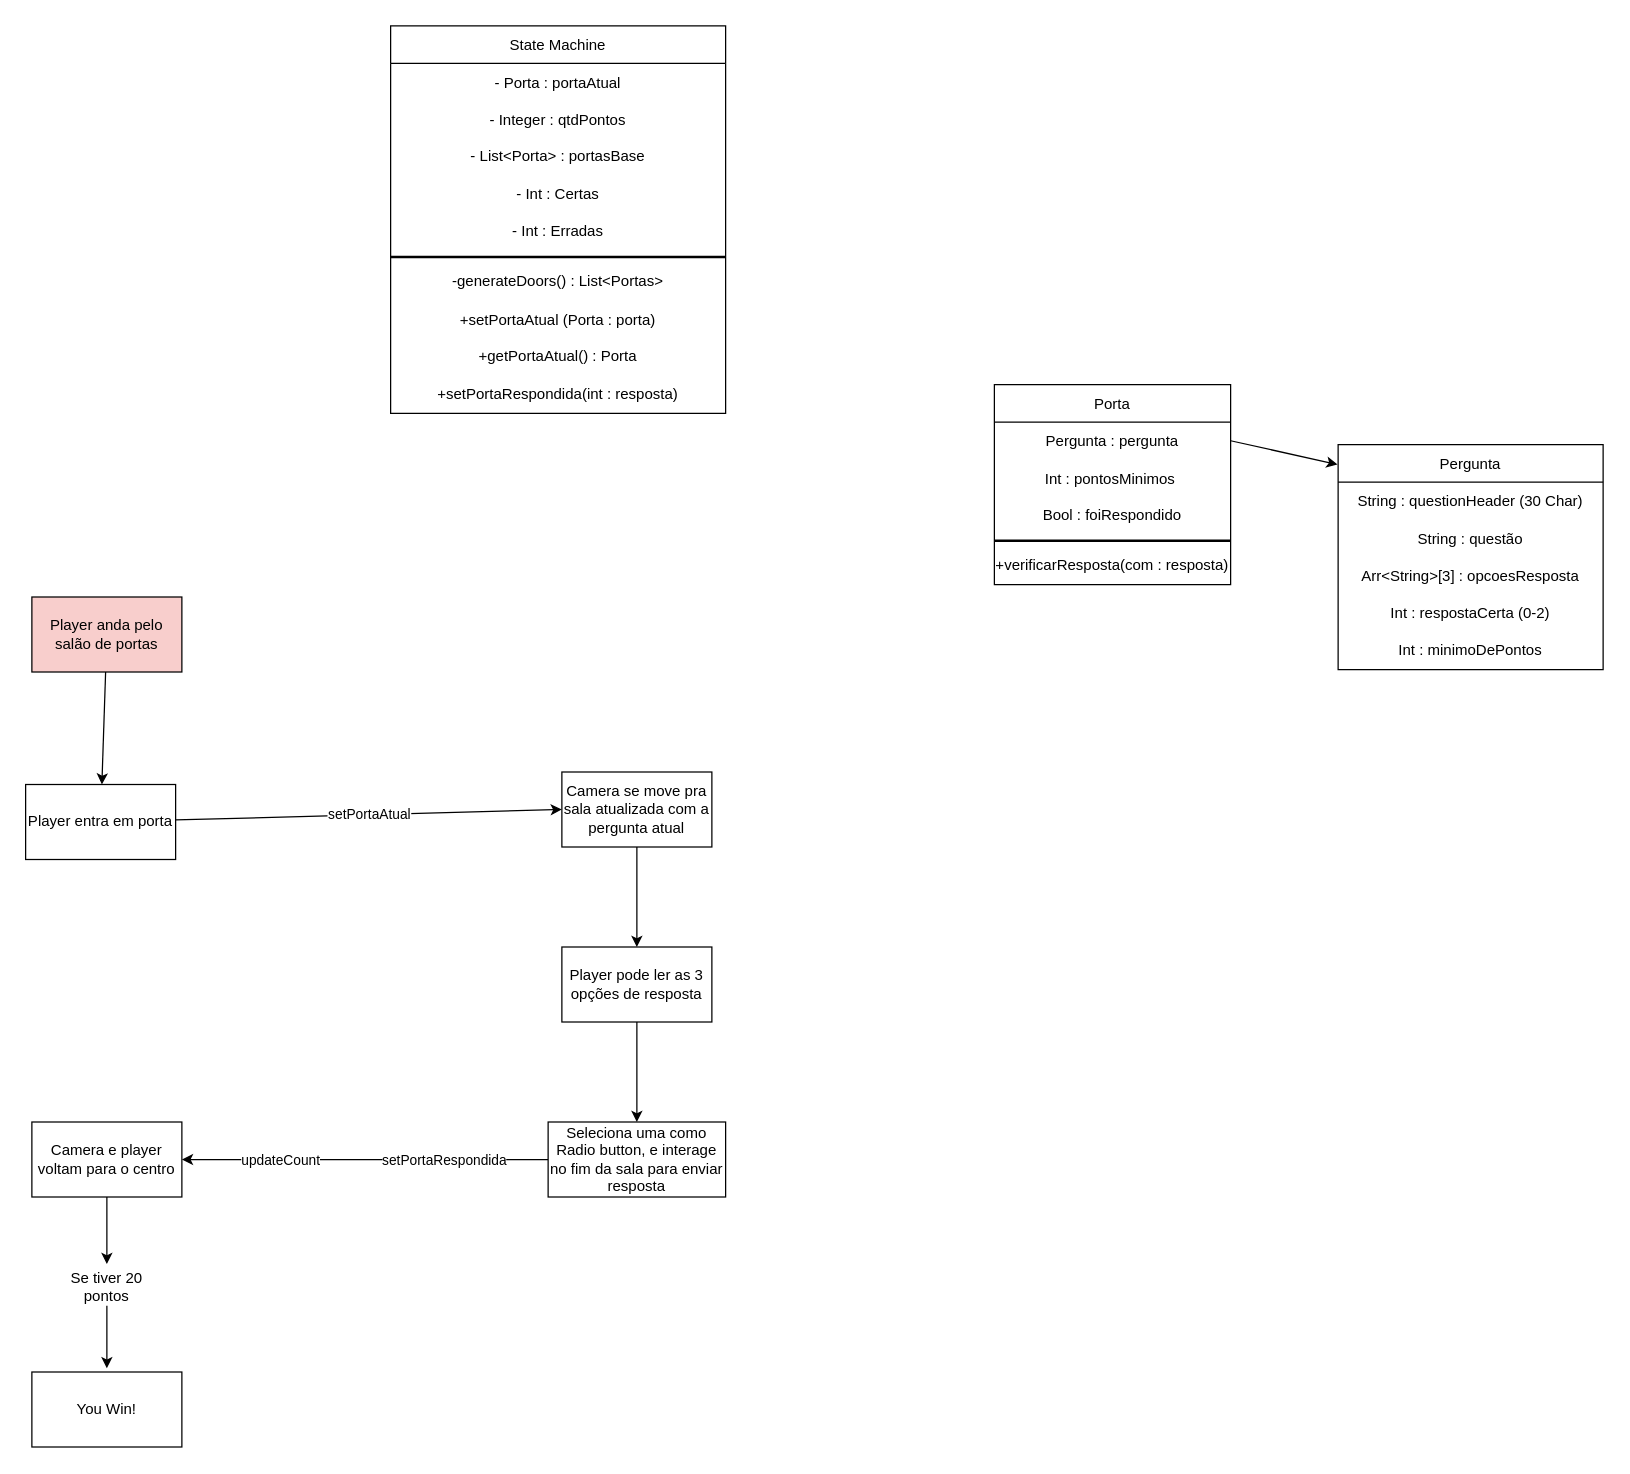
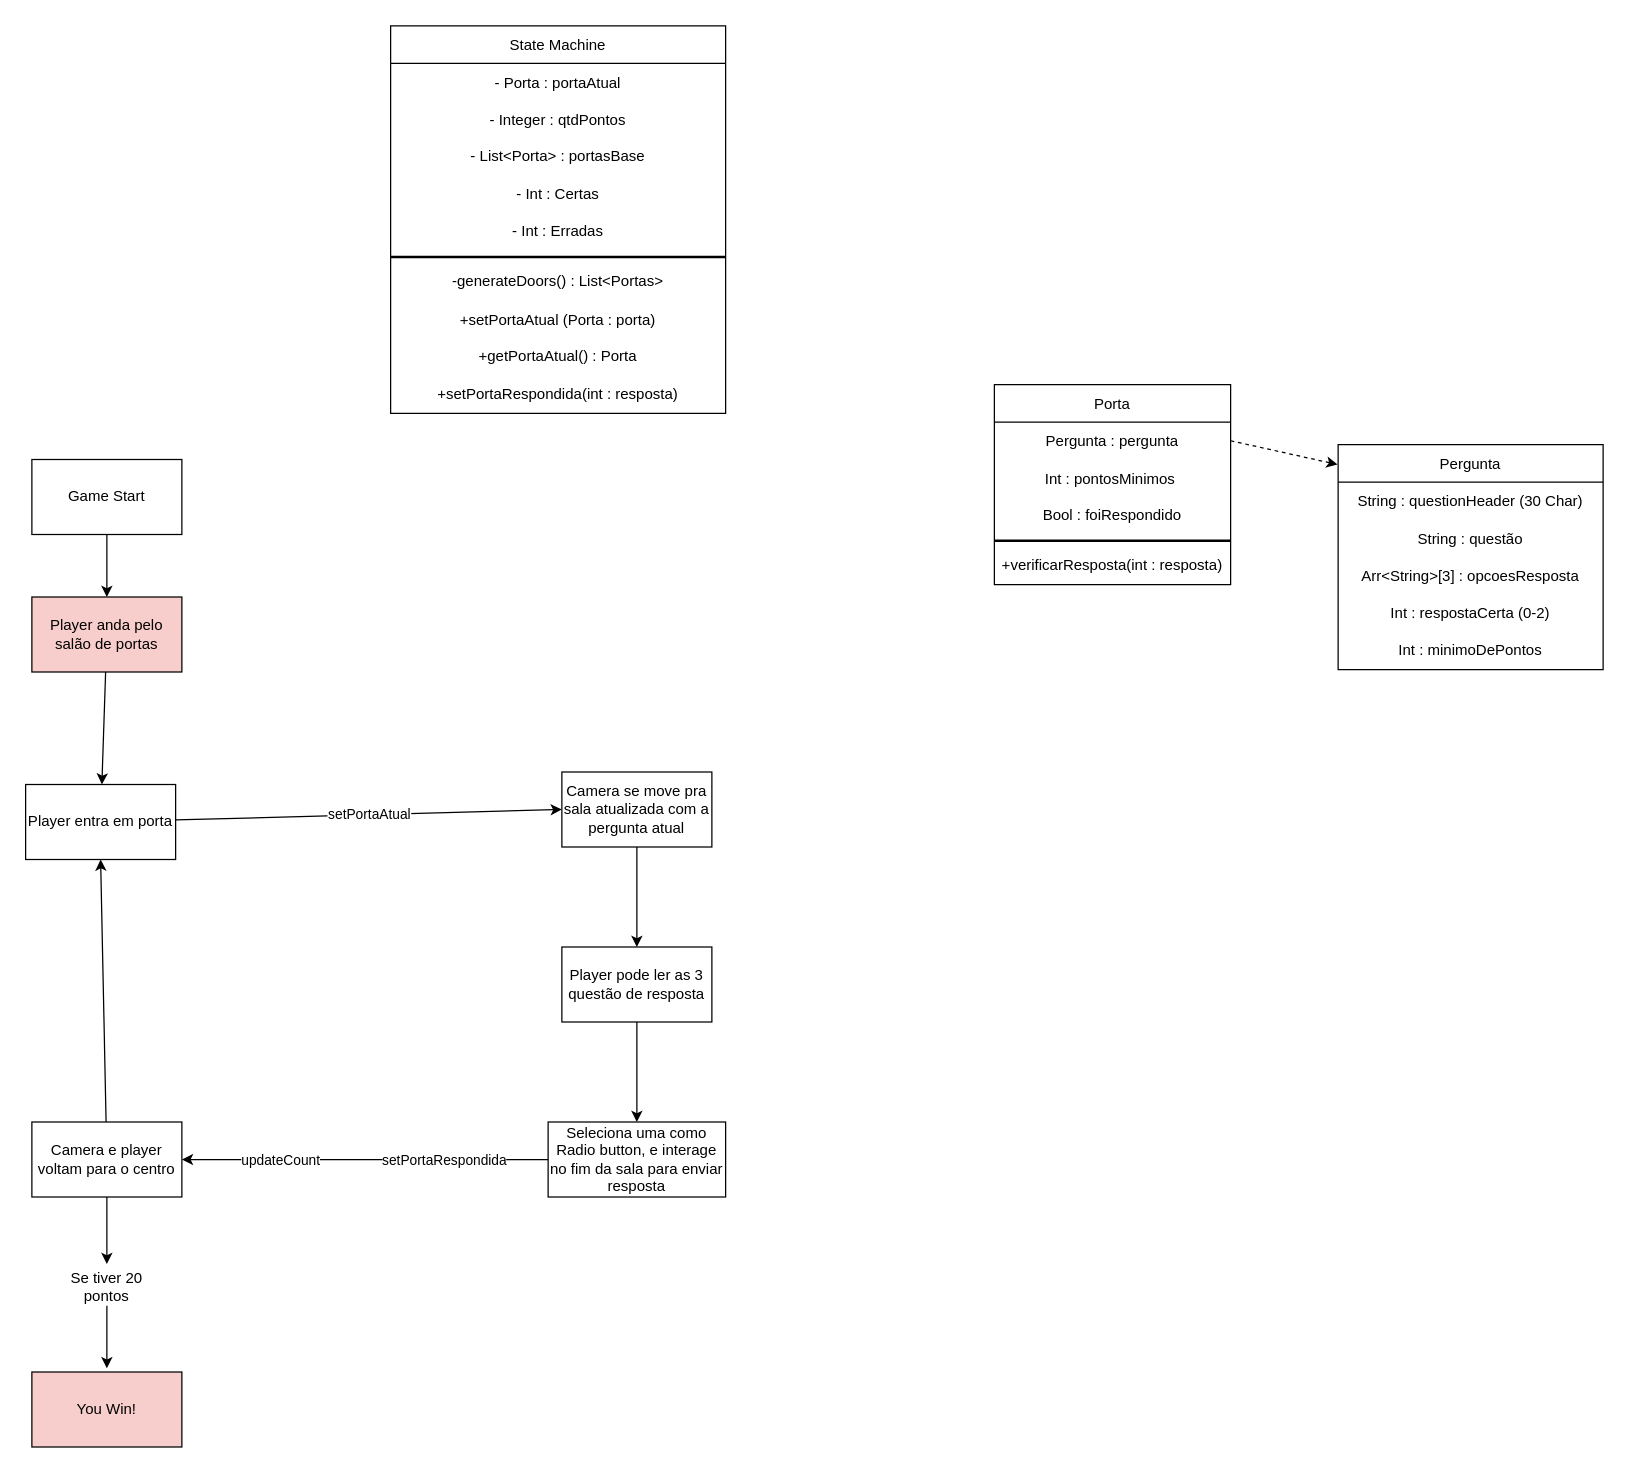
(1279, 451) -> (1279, 451)
none -> (107, 497)
none -> (107, 562)
(1113, 566) -> (1113, 566)
(637, 984) -> (637, 984)
none -> (103, 995)
(107, 1409) -> (107, 1409)
